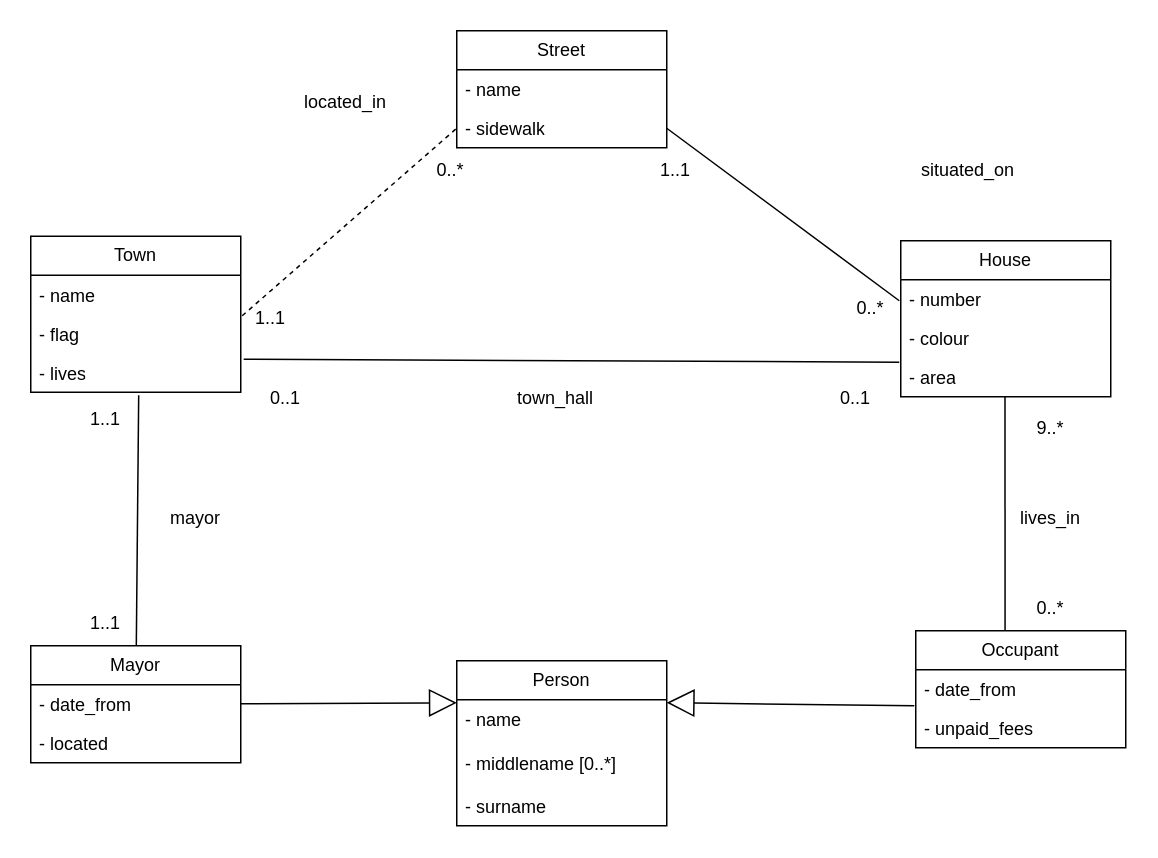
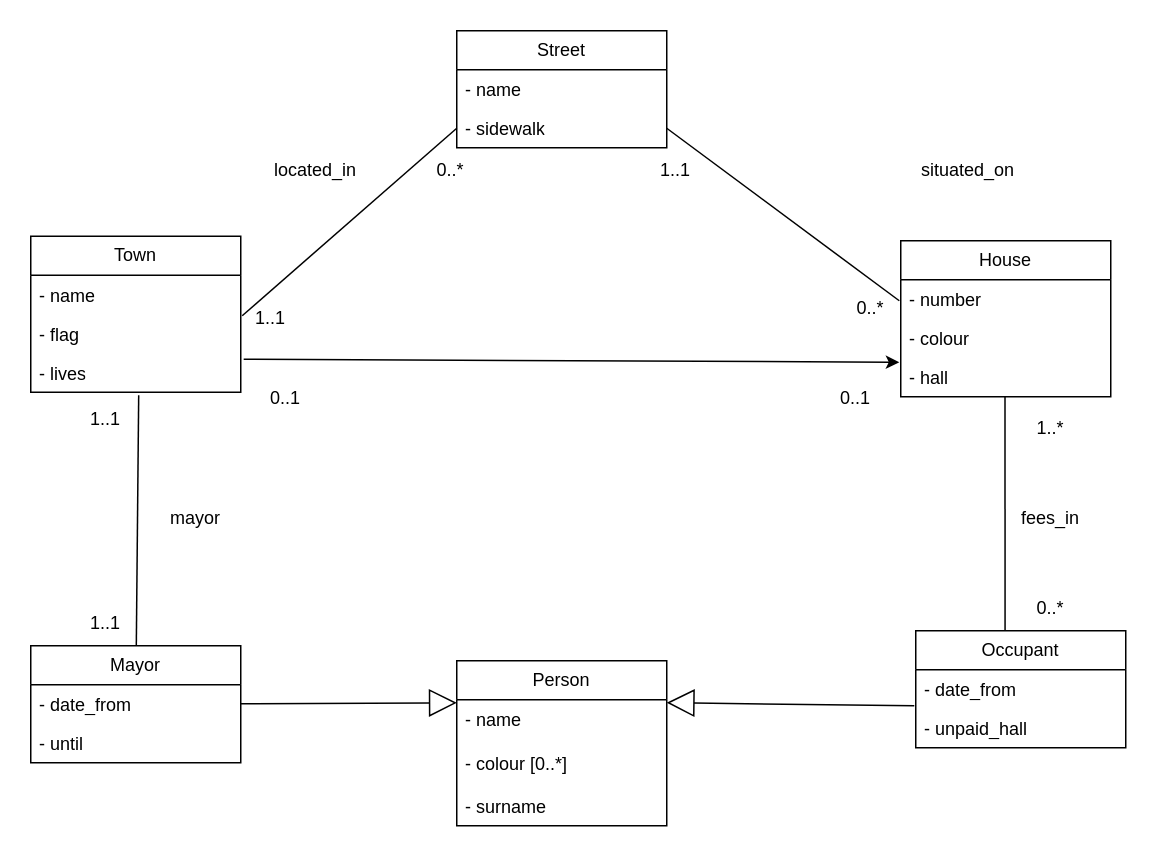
(346, 103) -> (316, 170)
(348, 223) -> (348, 223)
(892, 362) -> (888, 362)
(938, 379) -> (933, 379)
(556, 398) -> none
(1051, 428) -> (1051, 428)
(1051, 518) -> (1051, 518)
(986, 730) -> (981, 730)
(547, 743) -> (530, 743)
(80, 745) -> (68, 745)
